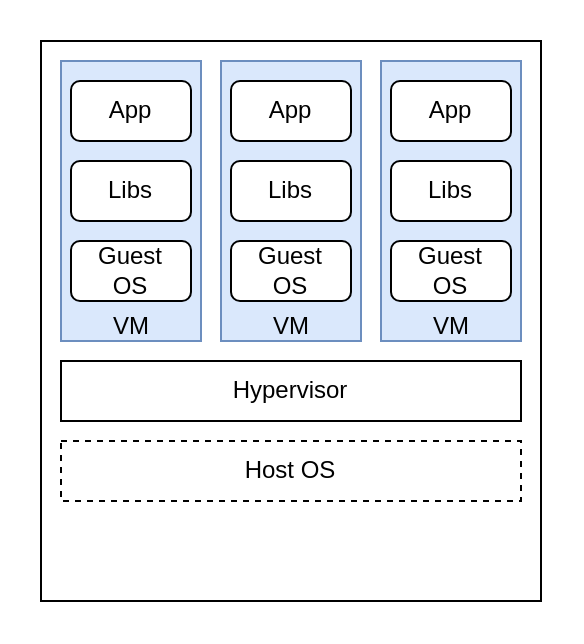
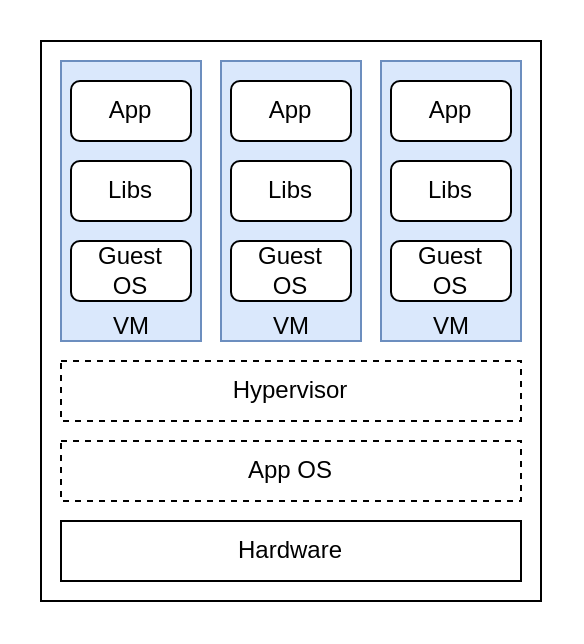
(291, 391) -> (291, 391)
(291, 471) -> (291, 471)
none -> (291, 551)
